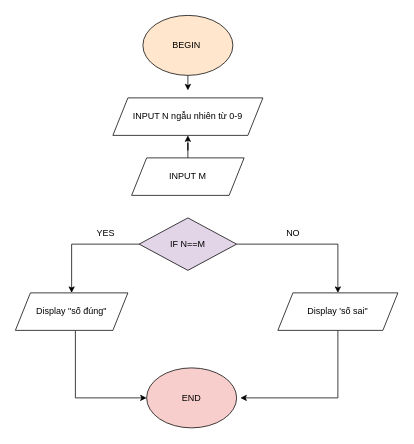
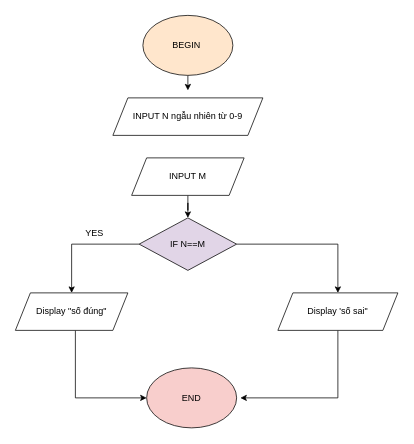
(188, 147) -> (188, 207)
(105, 233) -> (94, 233)
(293, 233) -> none
